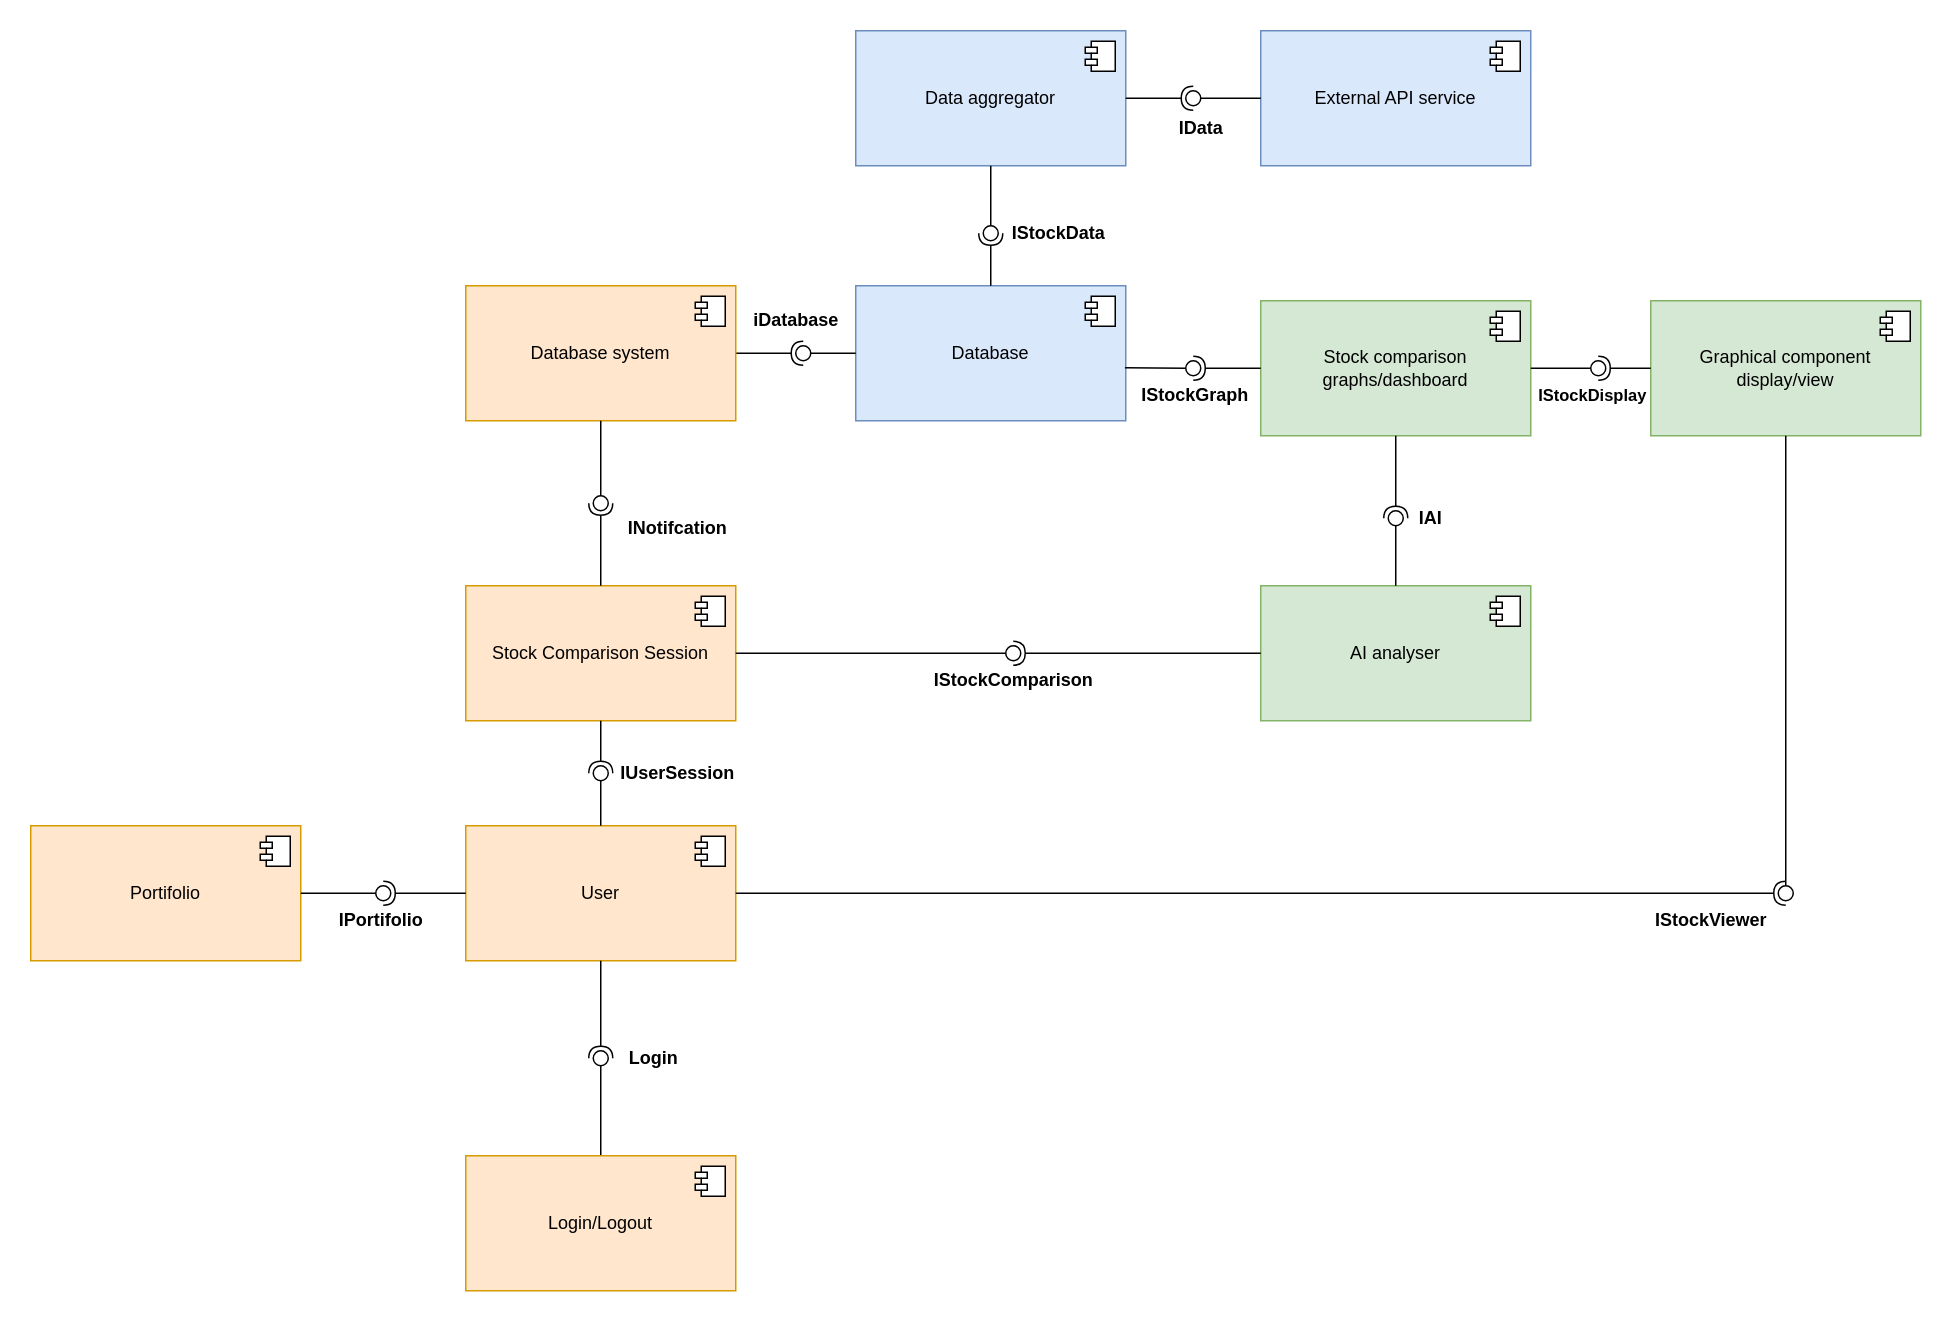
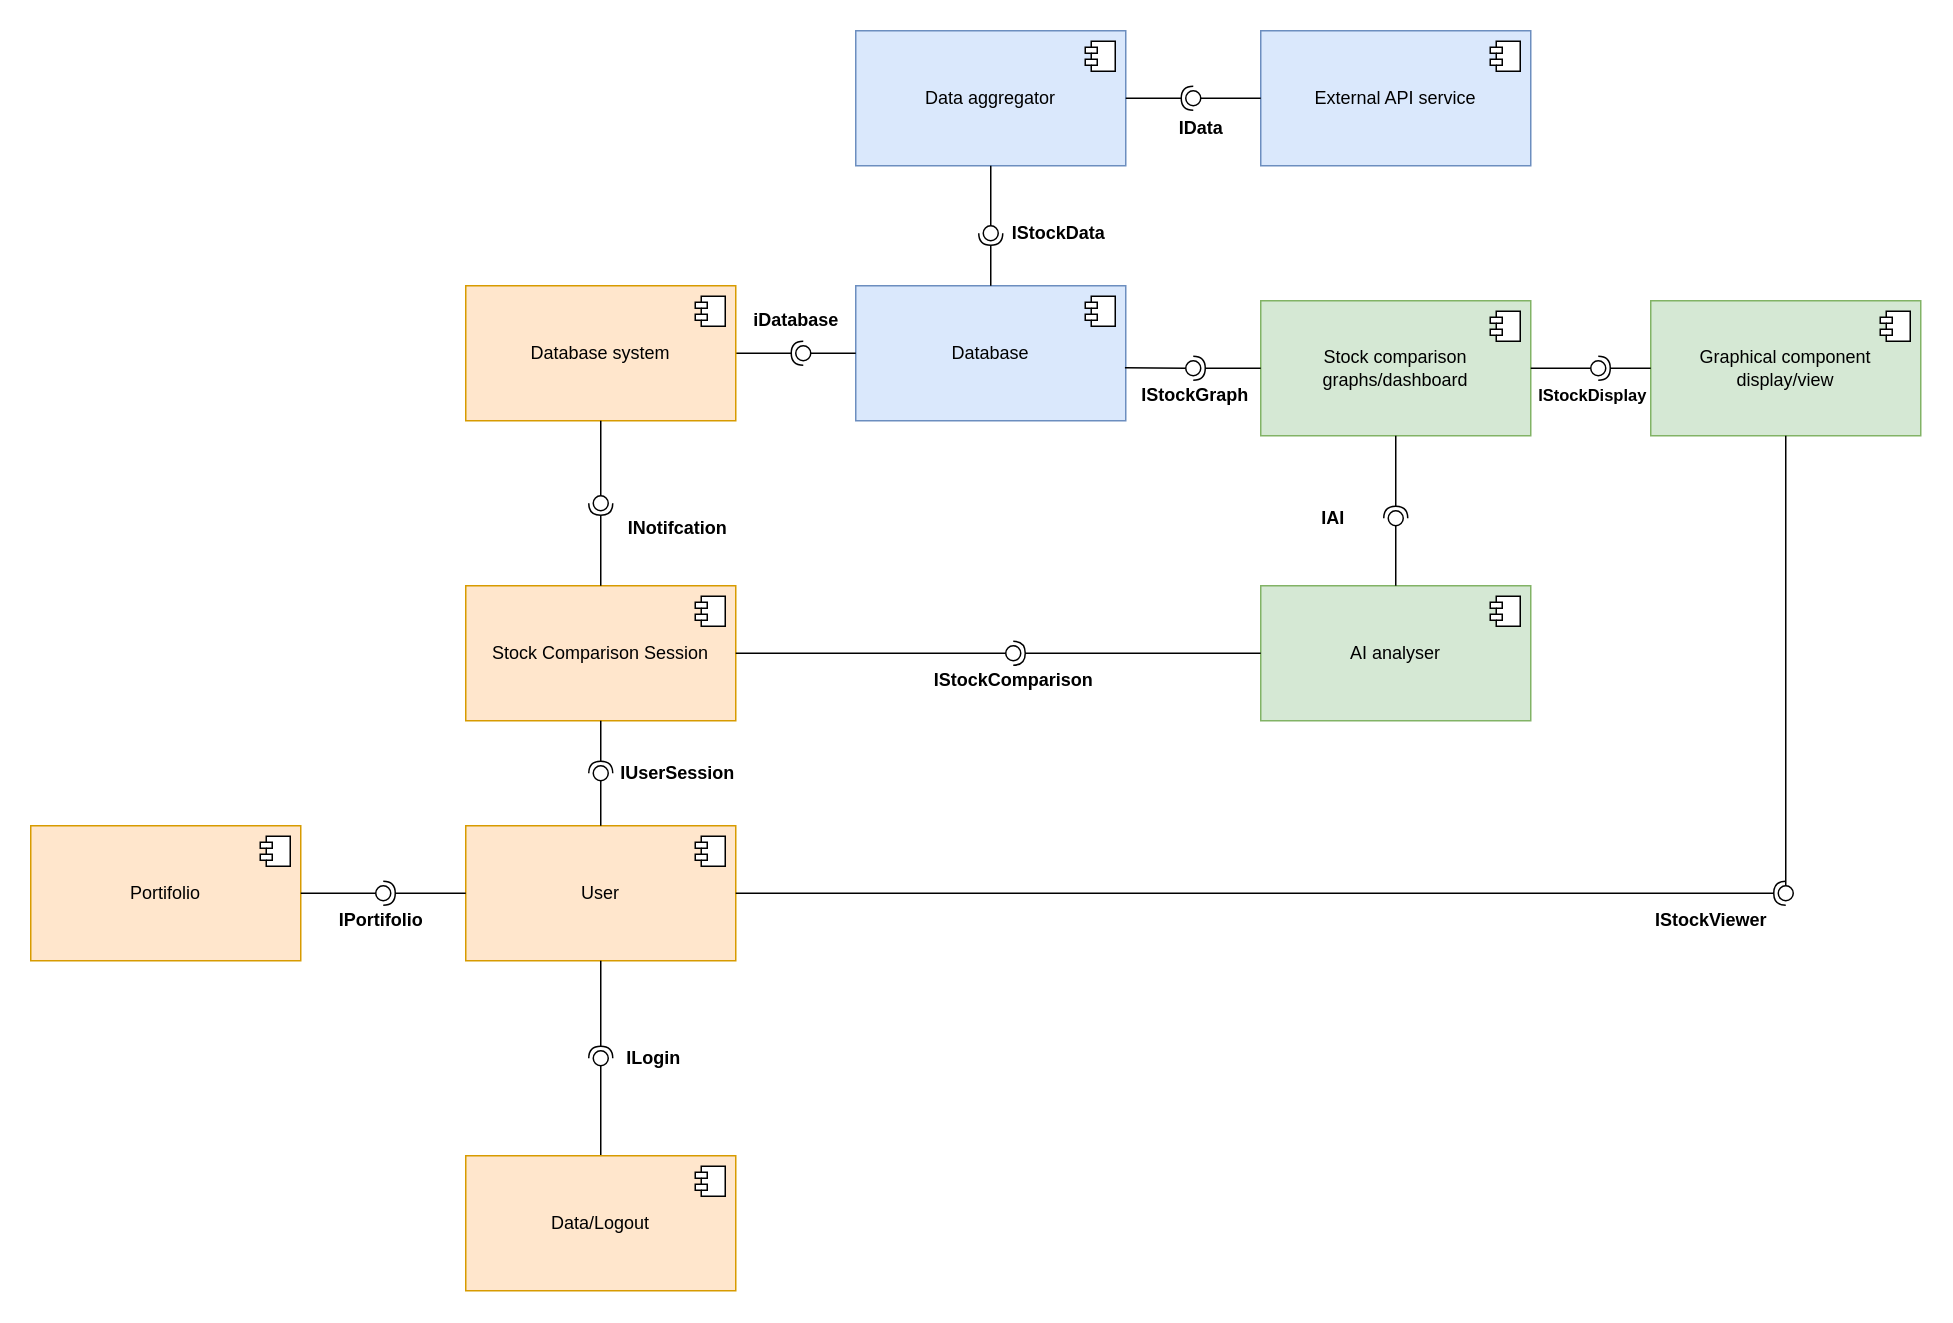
(1430, 518) -> (1332, 518)
(654, 1058) -> (654, 1058)
(601, 1223) -> (601, 1223)
